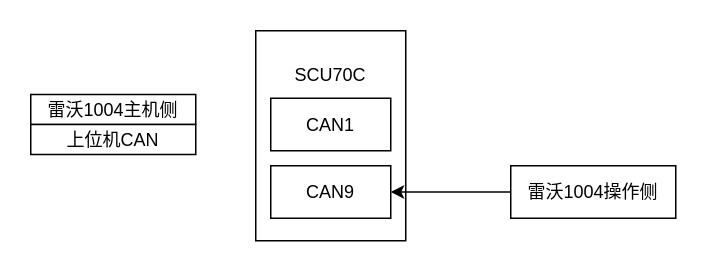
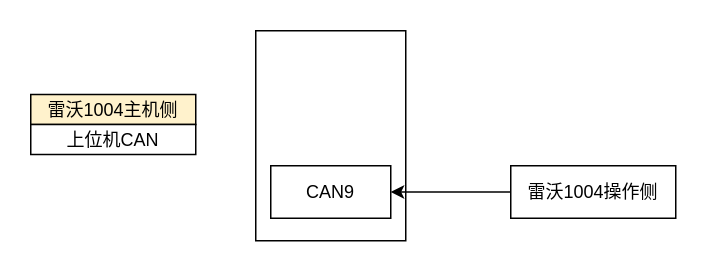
(331, 76) -> none
(113, 110) -> (113, 110)
(331, 125) -> none
